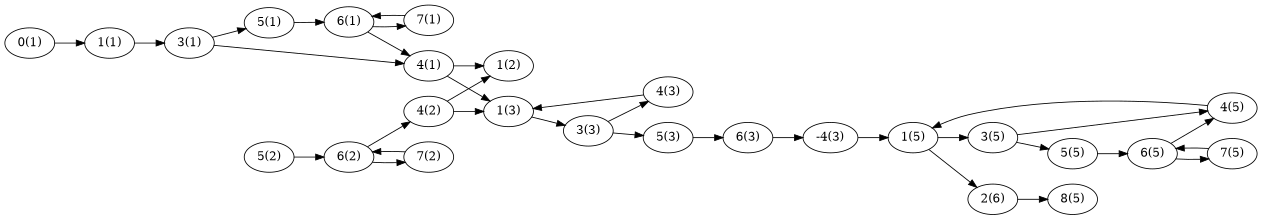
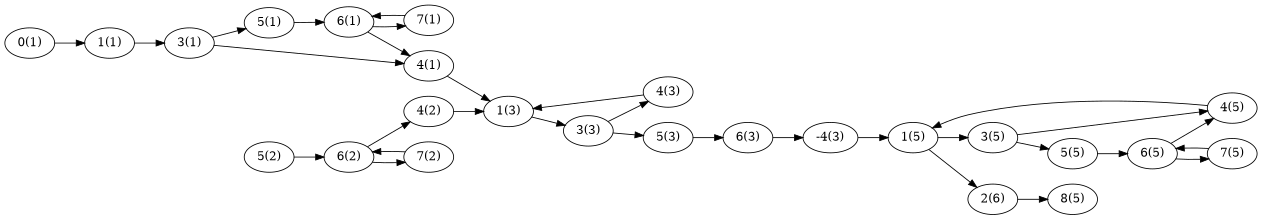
(509, 66) -> none
